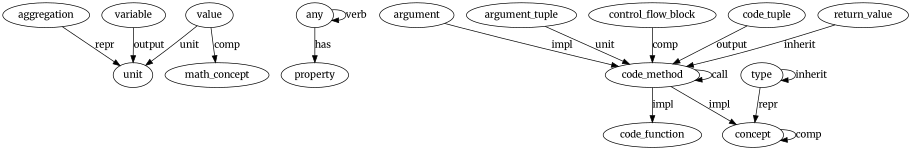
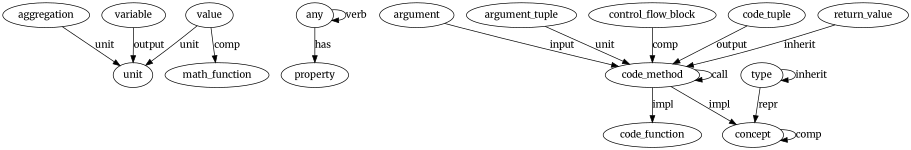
(105, 45) -> (105, 45)
(562, 45) -> (562, 45)
(217, 75) -> (217, 75)
